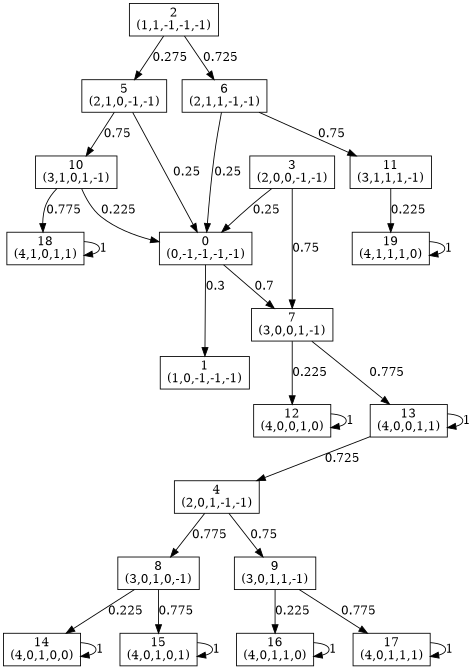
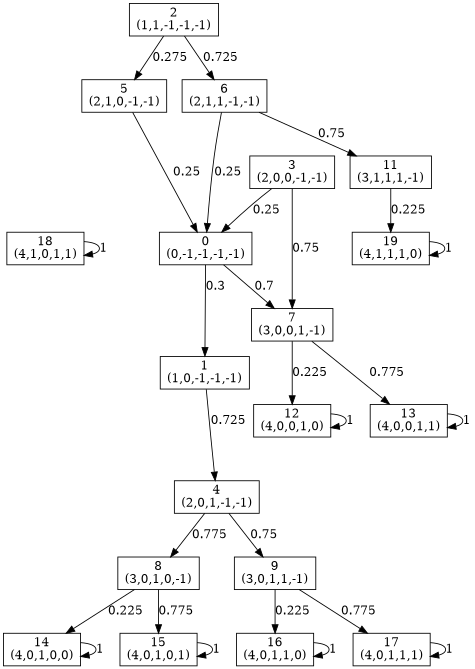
(76, 172) -> none
(317, 457) -> (210, 431)
